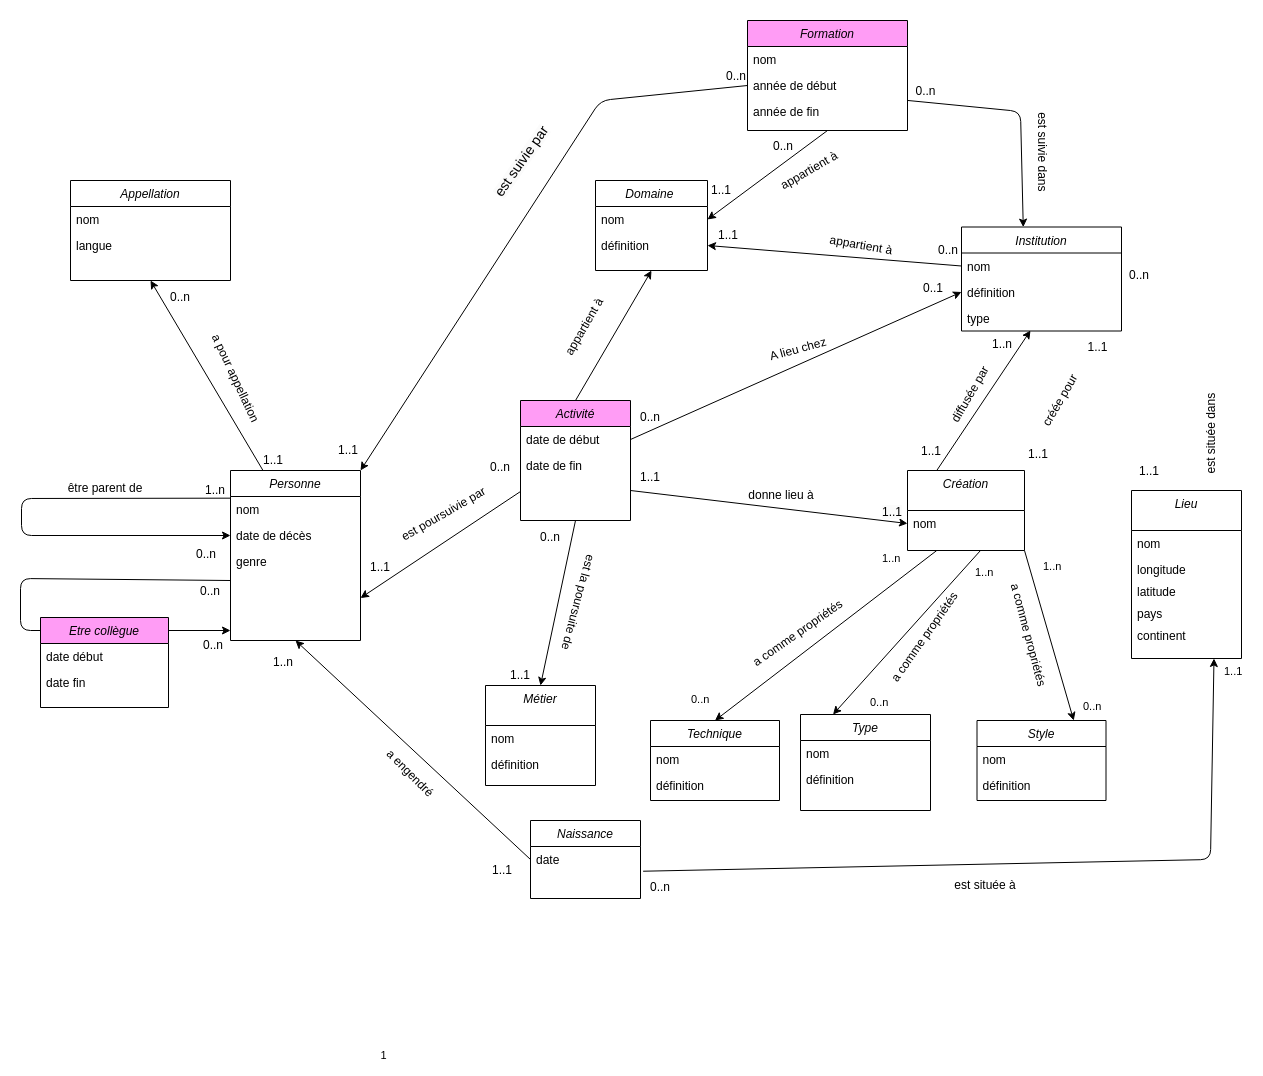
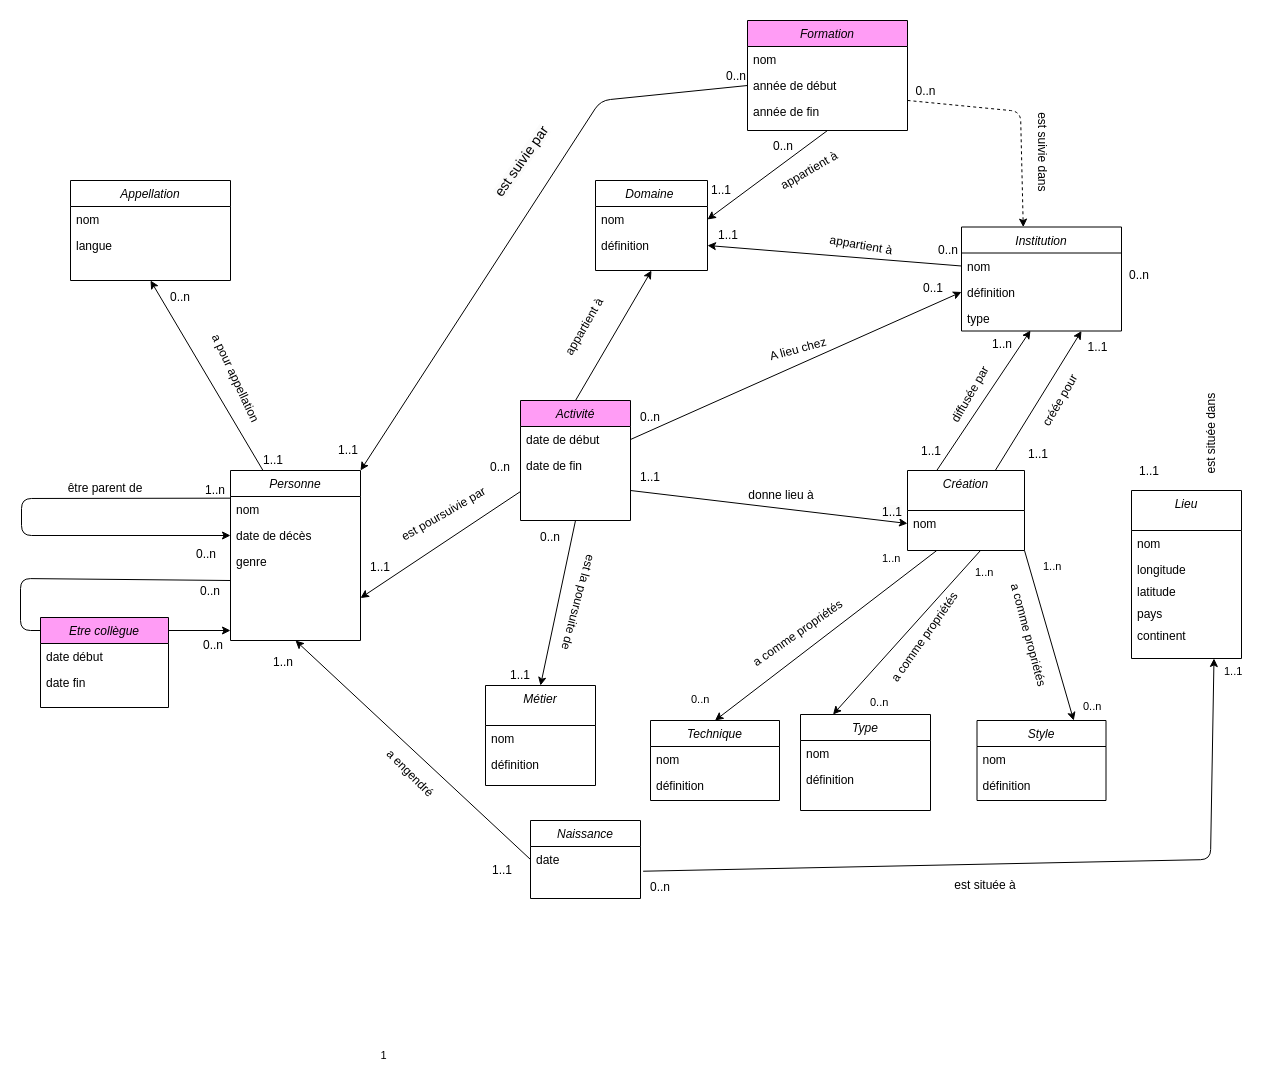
(1014, 111) -> (1014, 111)
none -> (1036, 404)
